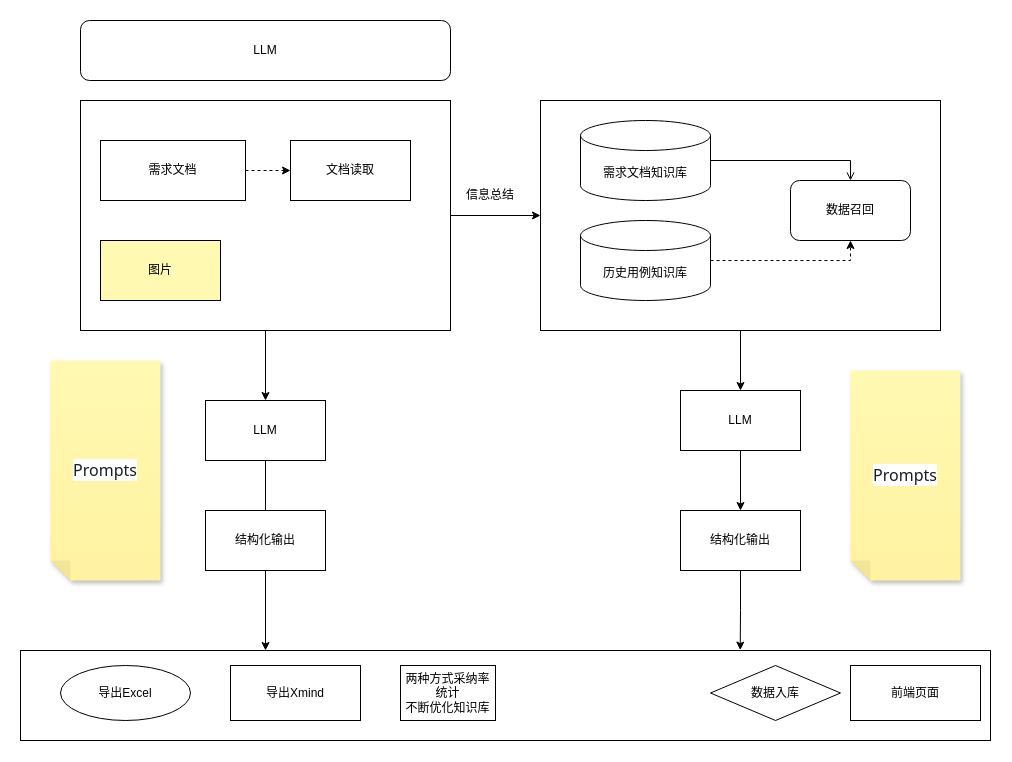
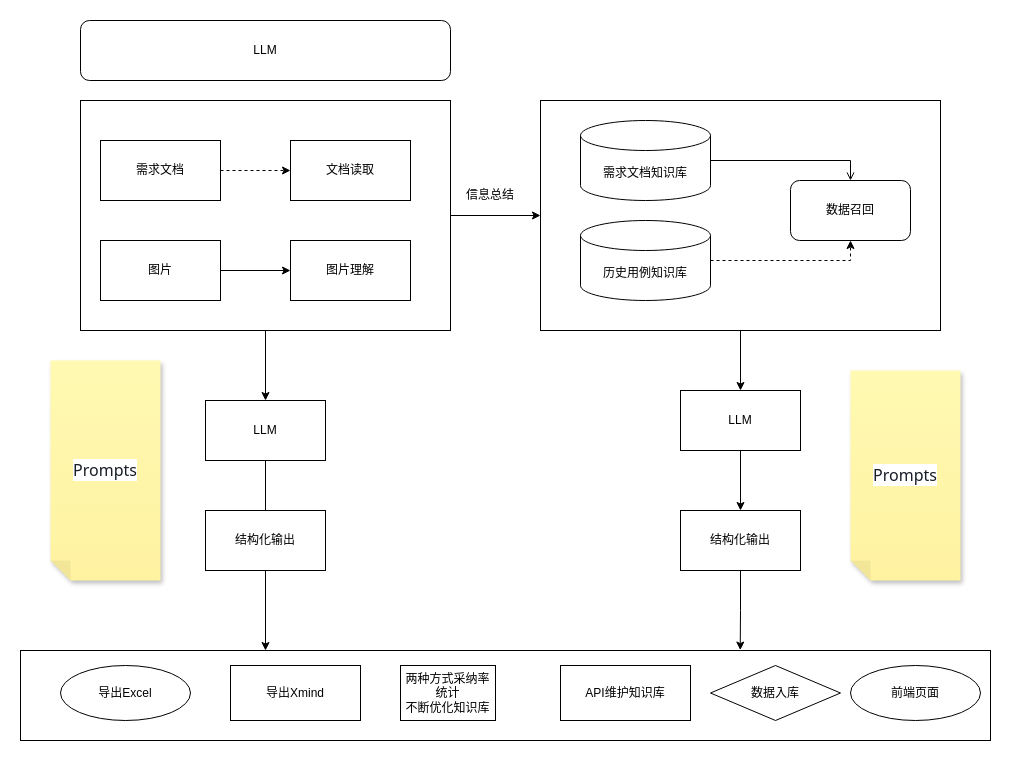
(173, 171) -> (161, 171)
(161, 271) -> (161, 271)
none -> (252, 271)
none -> (351, 271)
none -> (626, 693)
(916, 693) -> (916, 693)
